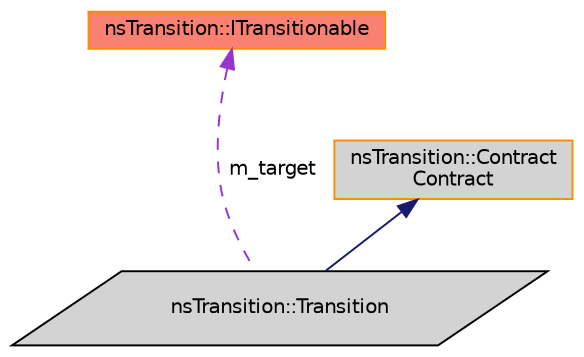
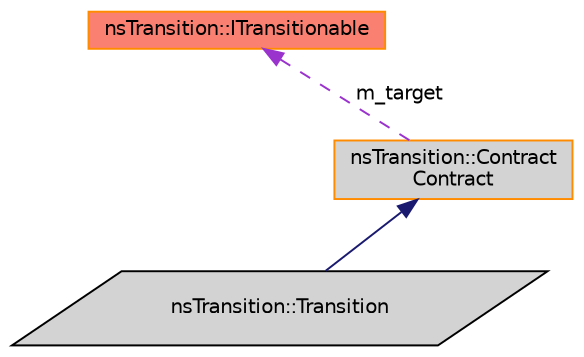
(219, 173) -> (345, 100)
